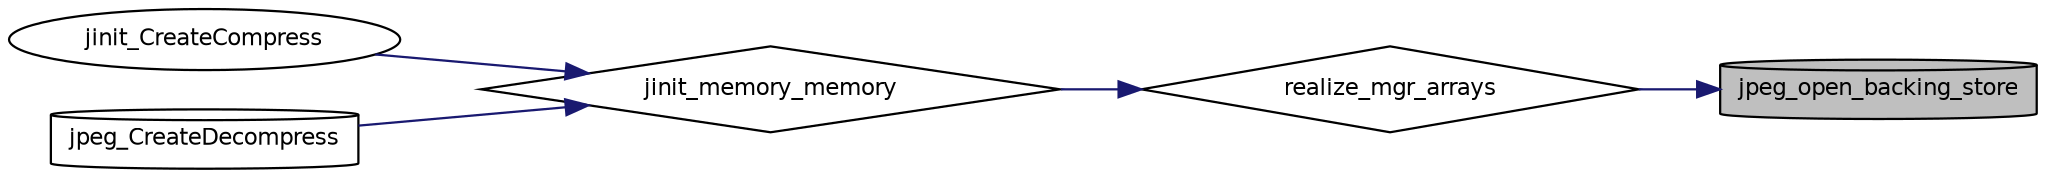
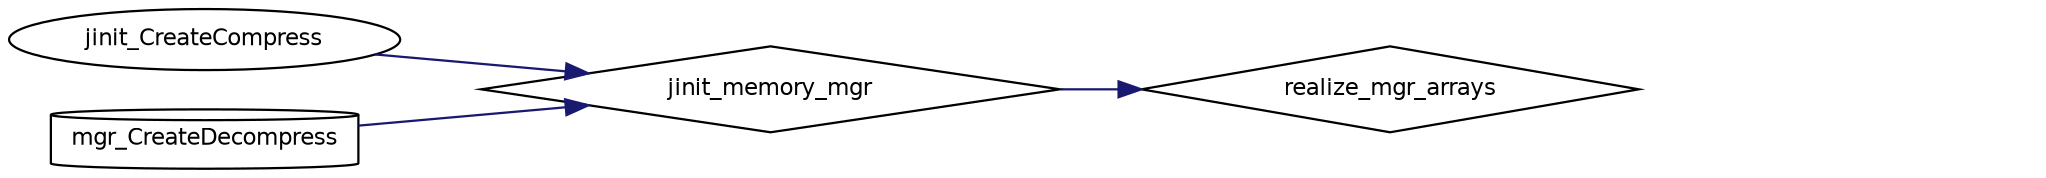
(770, 89) -> (770, 89)
(1878, 89) -> none
(205, 139) -> (205, 139)
